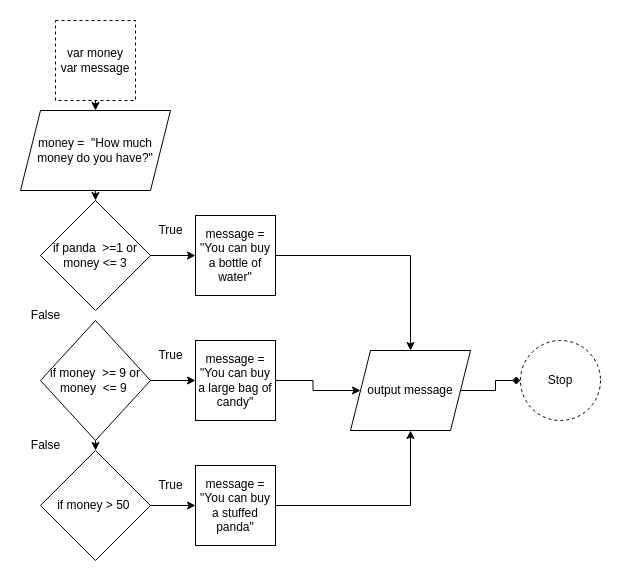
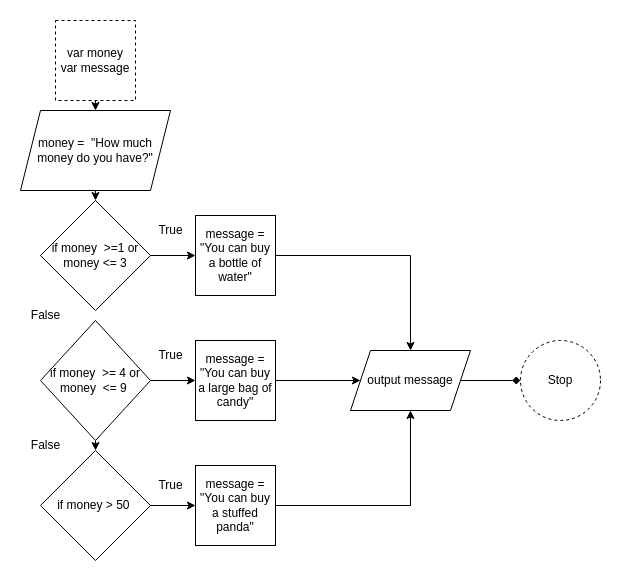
(96, 256) -> (96, 256)
(96, 381) -> (96, 381)
(411, 391) -> (411, 381)
